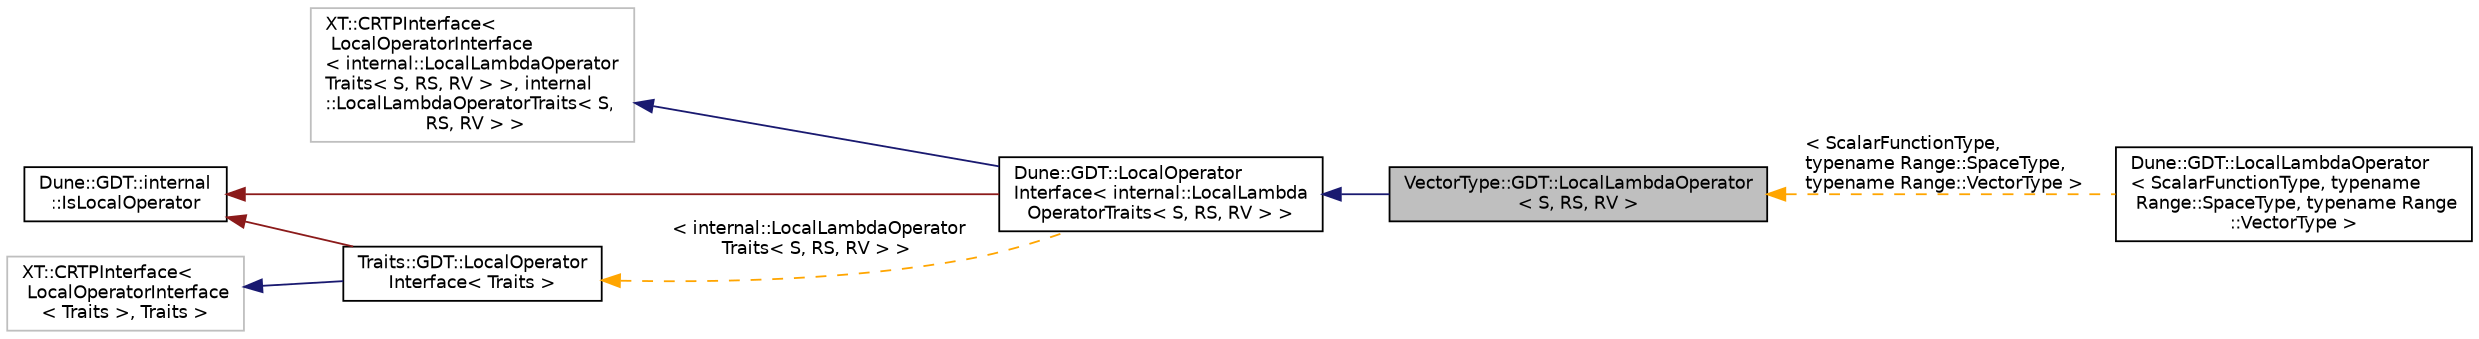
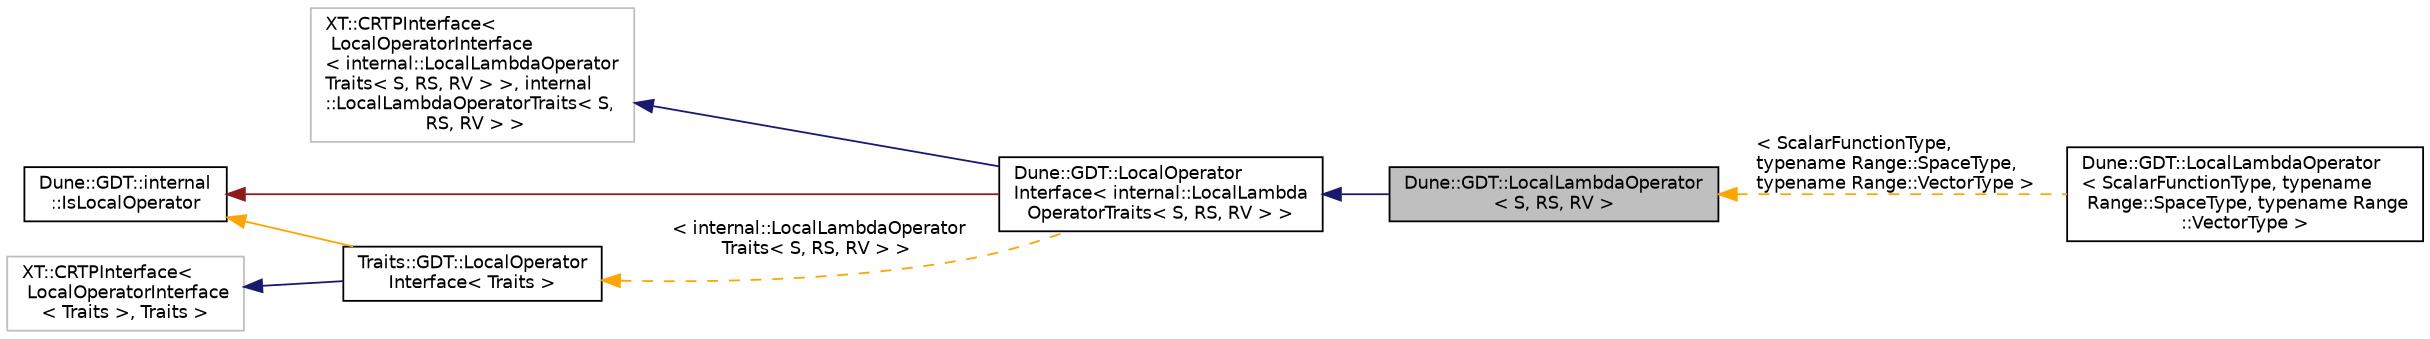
(1578, 194) -> (1554, 194)
(299, 234) -> (299, 234)
